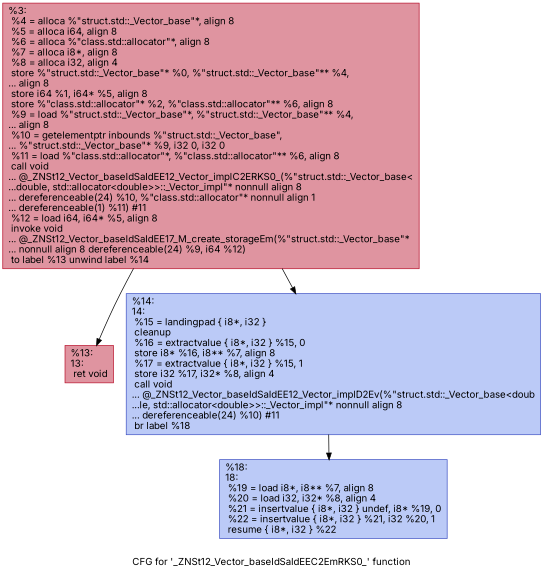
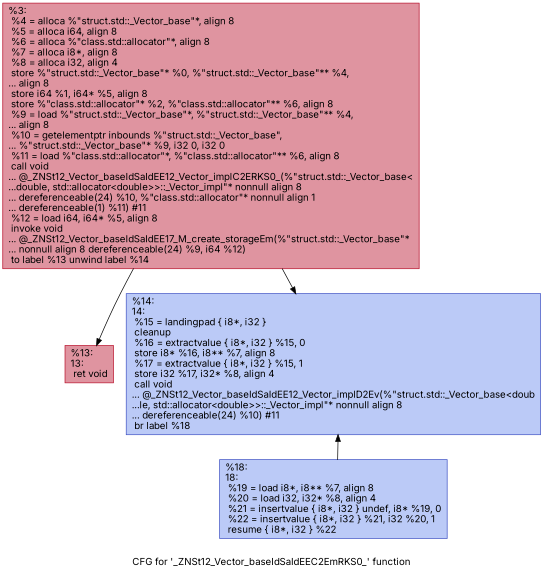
(329, 444) -> (338, 451)
